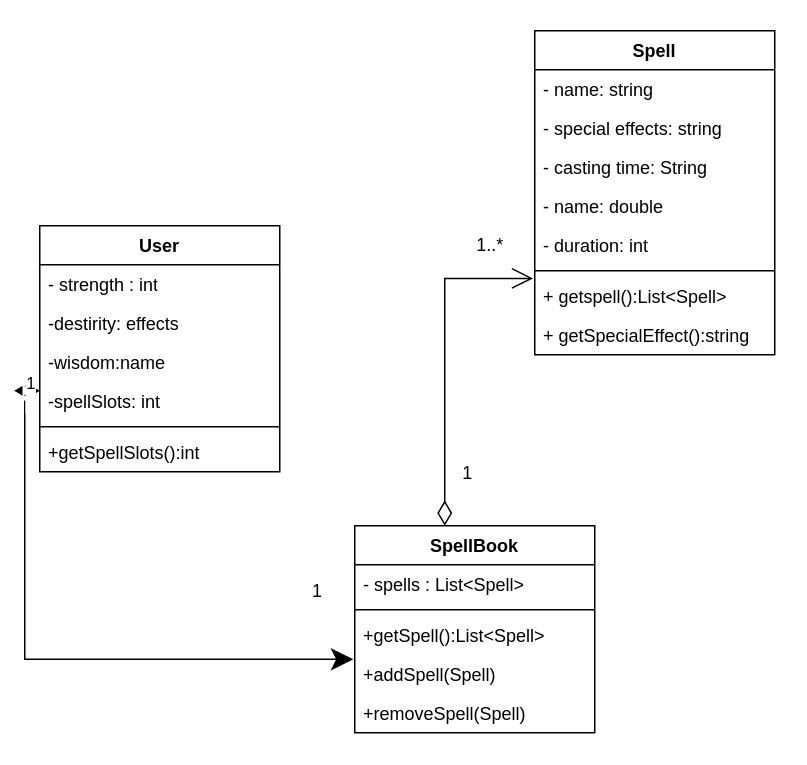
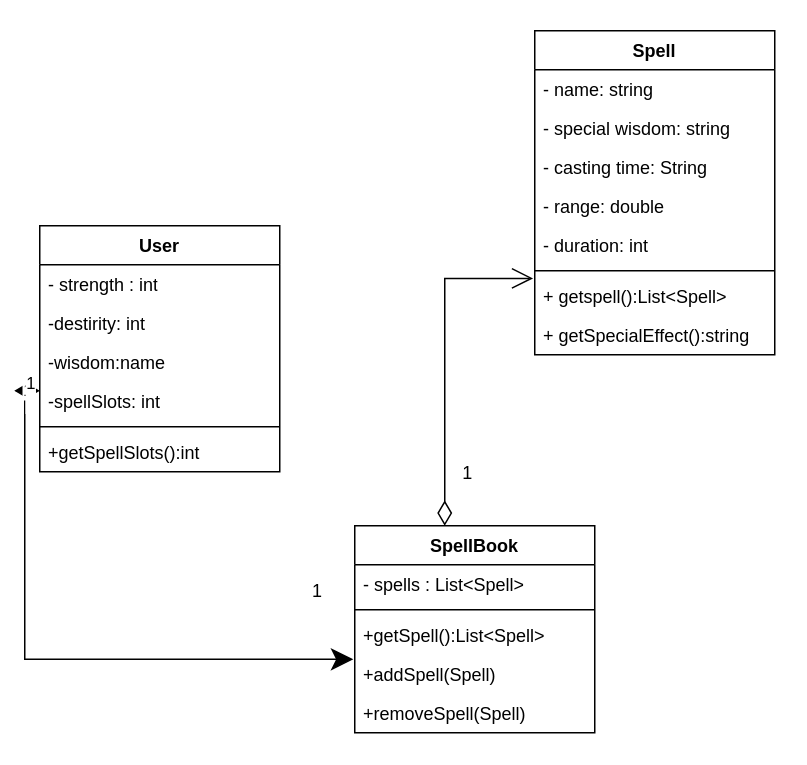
(656, 130) -> (648, 130)
(605, 208) -> (610, 208)
(490, 245) -> none
(135, 325) -> (113, 325)
